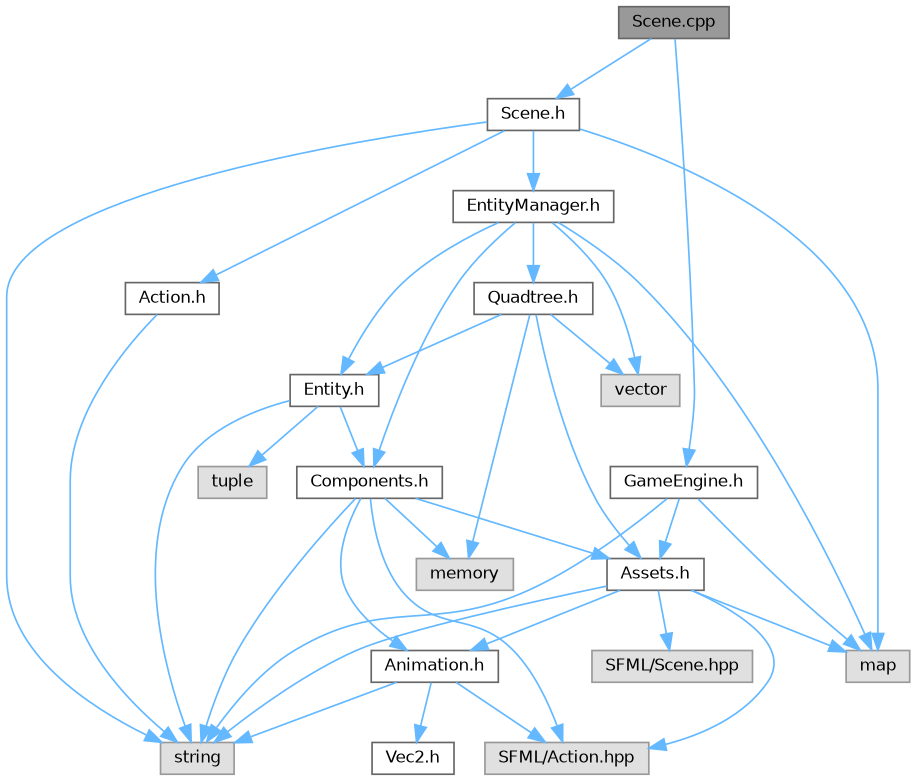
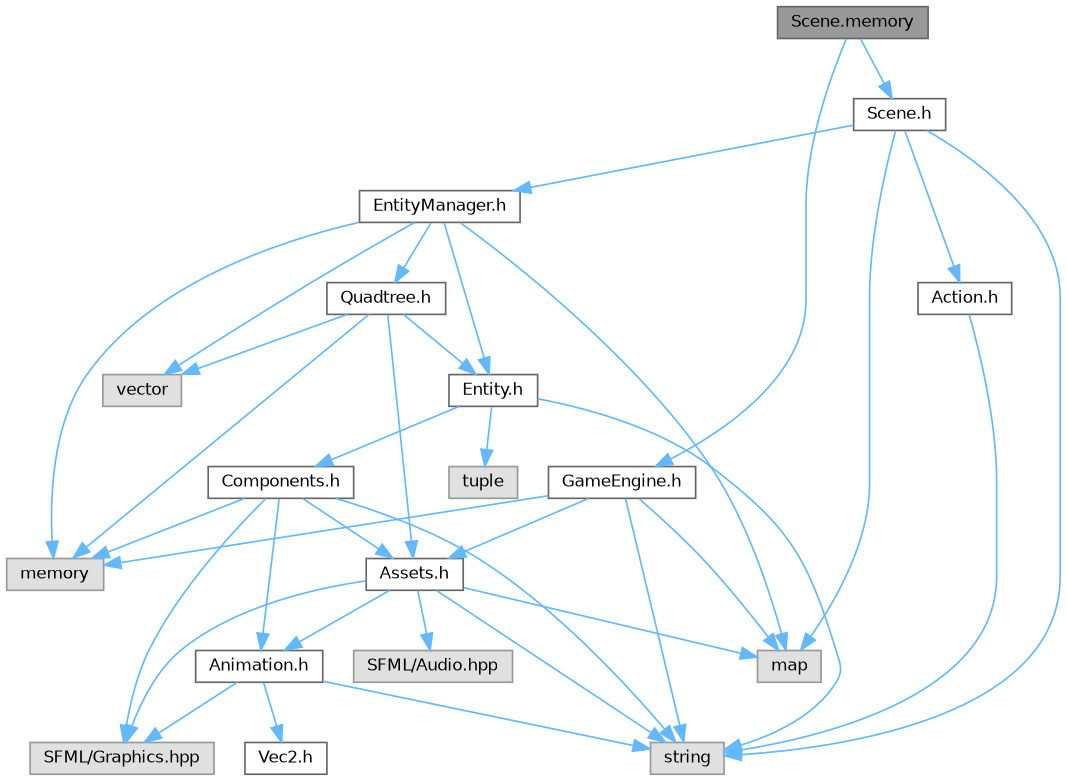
(674, 23) -> (853, 23)
(432, 327) -> (137, 322)
none -> (324, 531)
(672, 666) -> (433, 666)
(567, 758) -> (122, 758)
